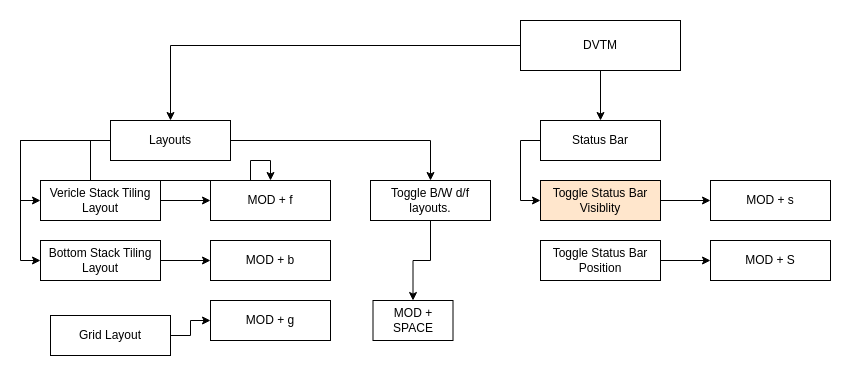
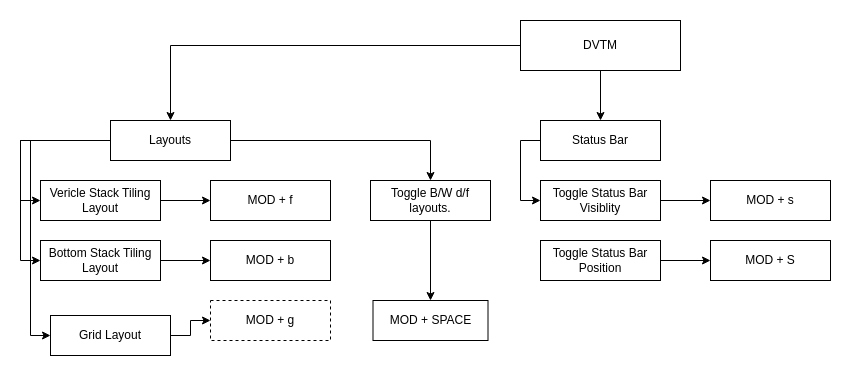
(256, 161) -> (31, 245)
(601, 201) -> (601, 201)
(271, 321) -> (271, 321)
(413, 321) -> (431, 321)
